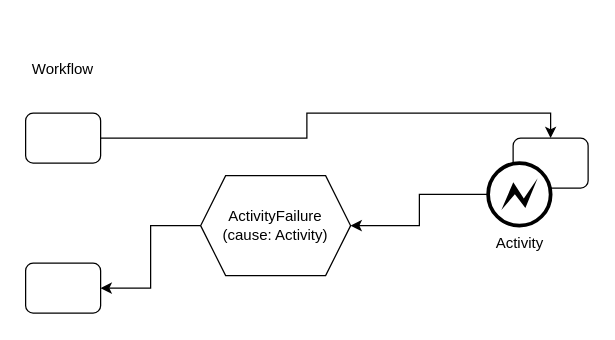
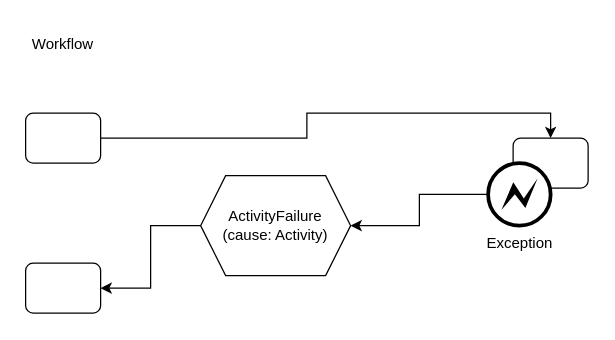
(63, 69) -> (63, 44)
(520, 243) -> (520, 243)
